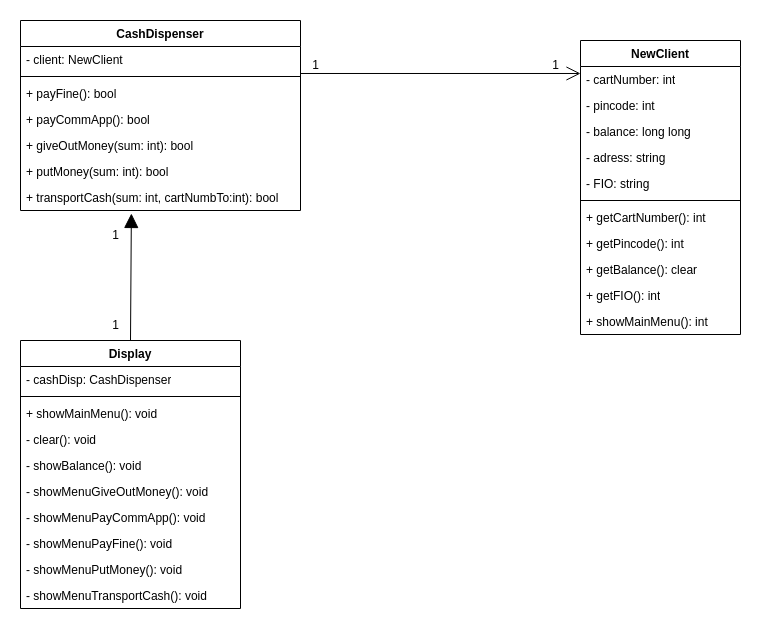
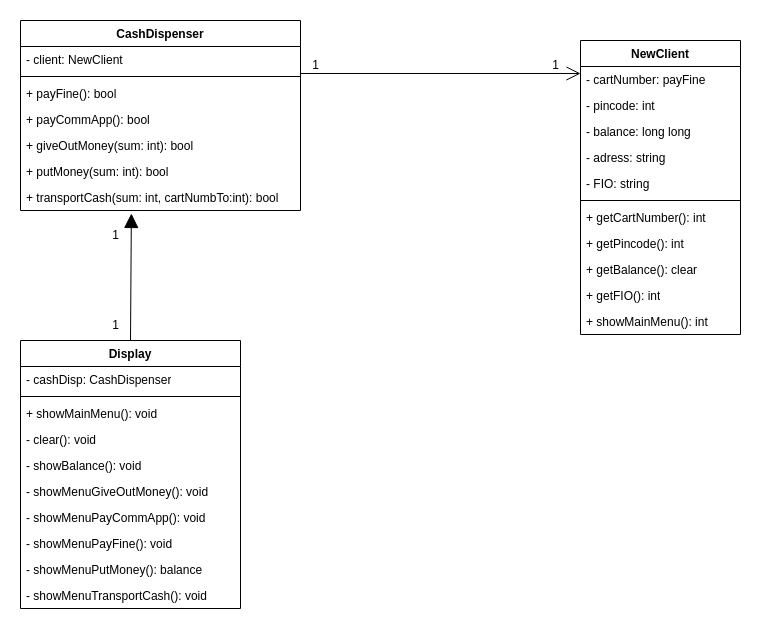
(637, 81) -> (651, 81)
(108, 571) -> (118, 571)
